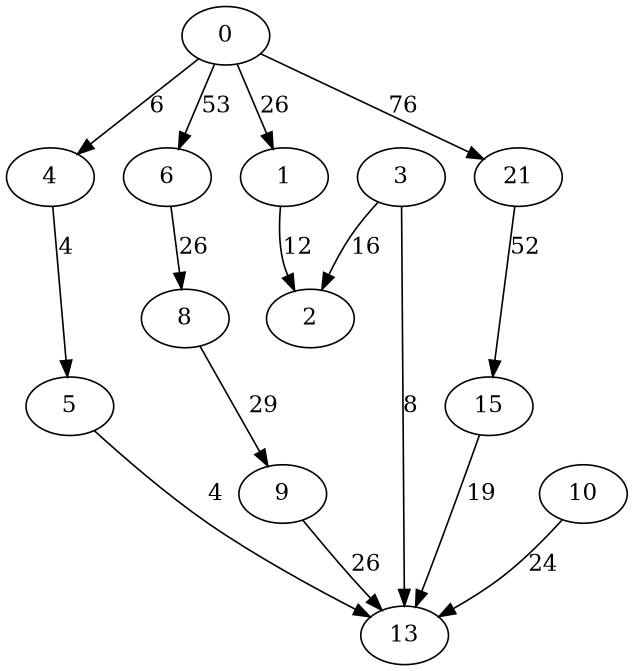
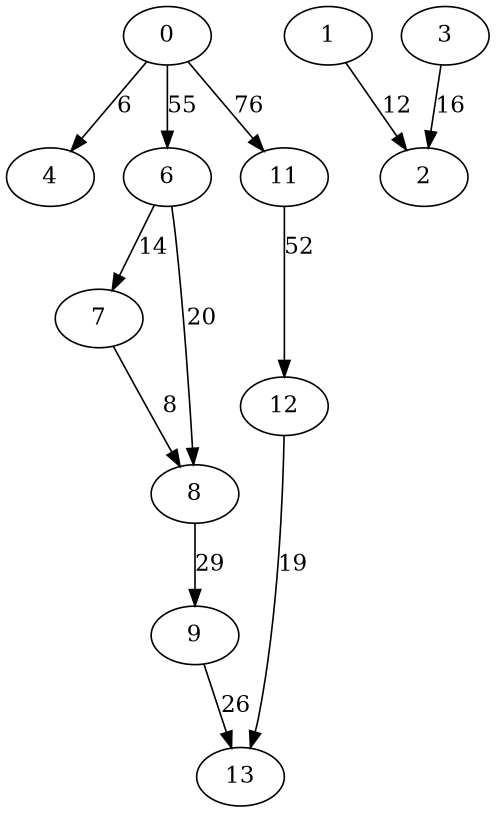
(252, 99) -> none
(217, 106) -> (183, 106)
(518, 177) -> (284, 177)
(194, 248) -> (202, 318)
none -> (99, 318)
(403, 398) -> none
(70, 406) -> none
(489, 406) -> (284, 406)
(583, 494) -> none
